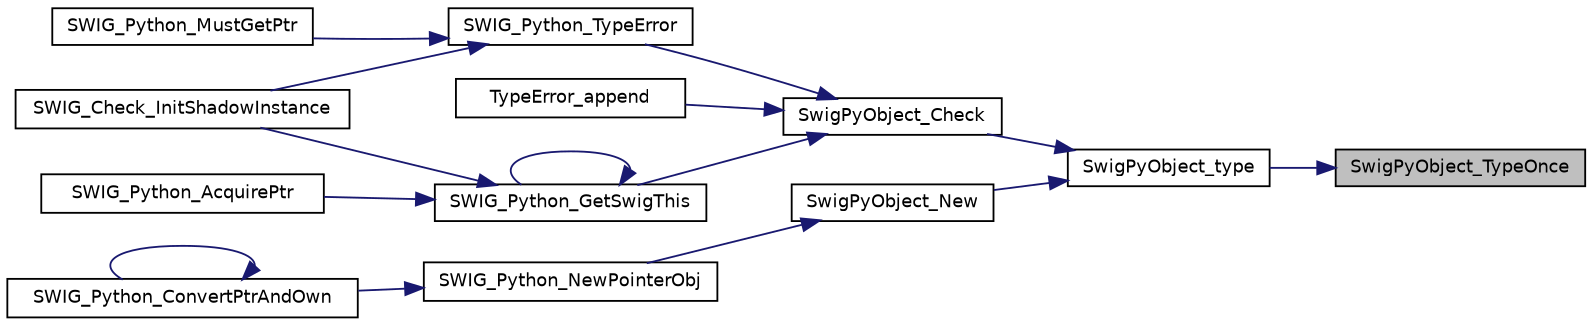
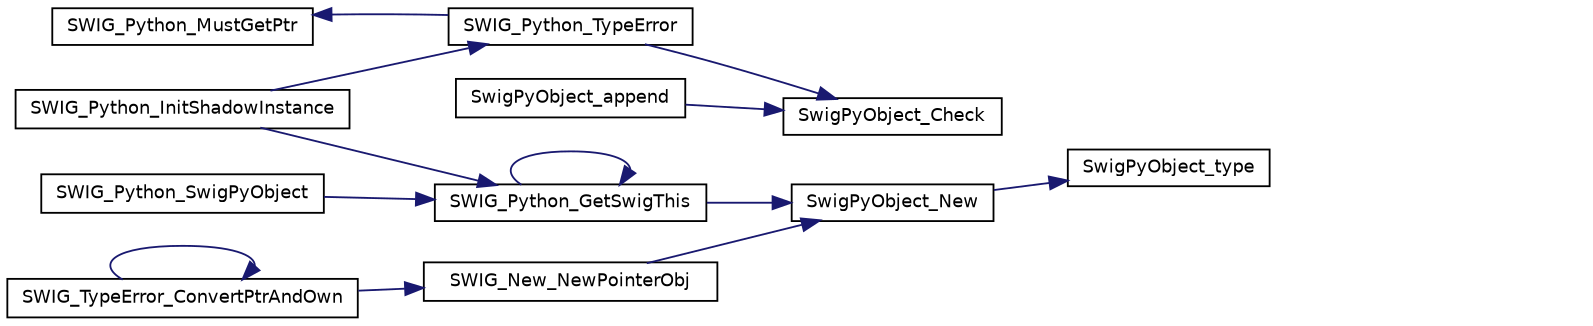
(371, 39) -> (390, 14)
(571, 98) -> (571, 98)
(183, 109) -> (183, 109)
(1021, 140) -> none
(723, 162) -> (740, 203)
(1460, 168) -> none
(183, 194) -> (183, 194)
(571, 282) -> (571, 282)
(183, 298) -> (183, 298)
